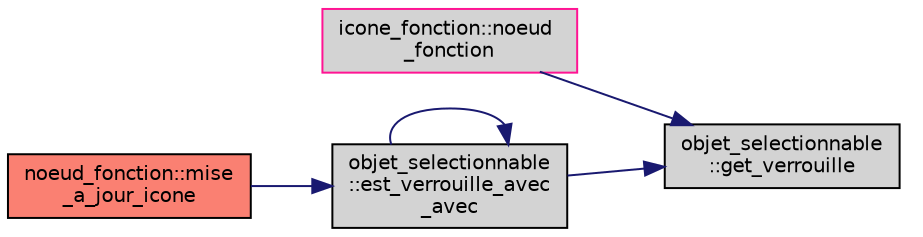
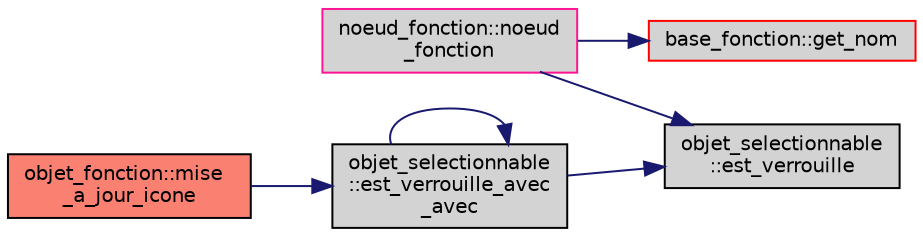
(450, 41) -> (450, 41)
none -> (782, 41)
(782, 156) -> (782, 156)
(129, 186) -> (129, 186)
